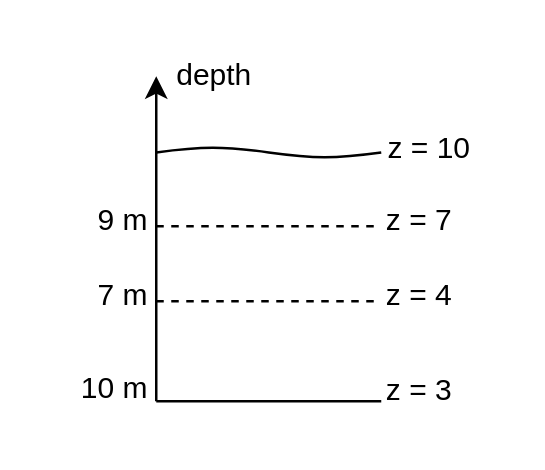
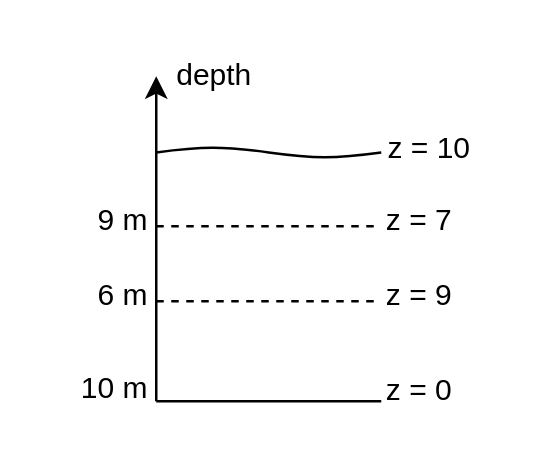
(127, 296) -> (127, 296)
(420, 296) -> (420, 296)
(420, 391) -> (420, 391)
